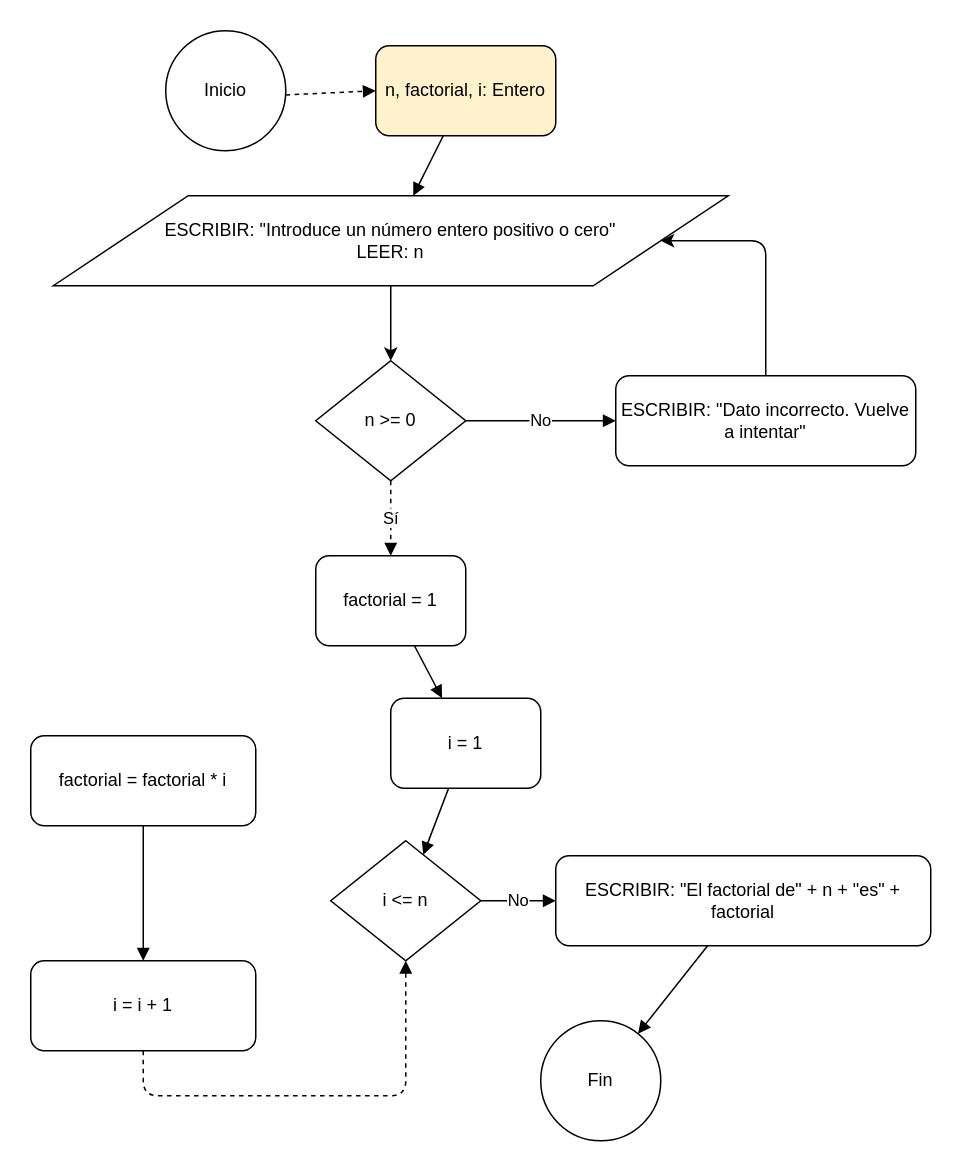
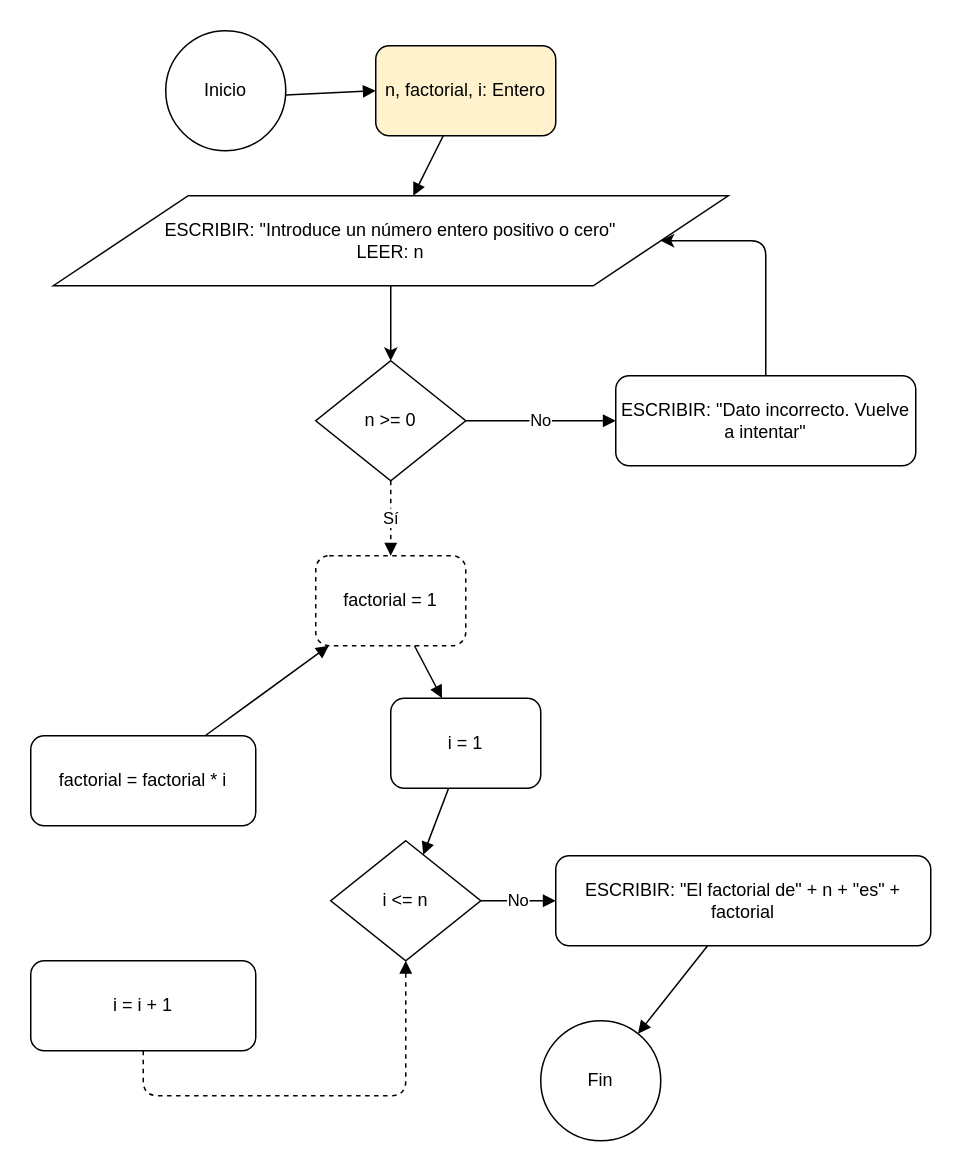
(326, 93) -> (326, 93)
(391, 601) -> (391, 601)
(143, 887) -> (262, 694)
